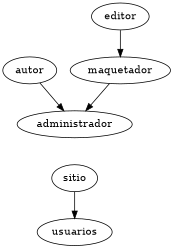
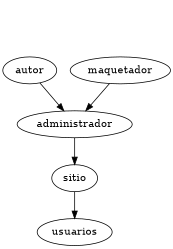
(120, 16) -> none
none -> (75, 148)
